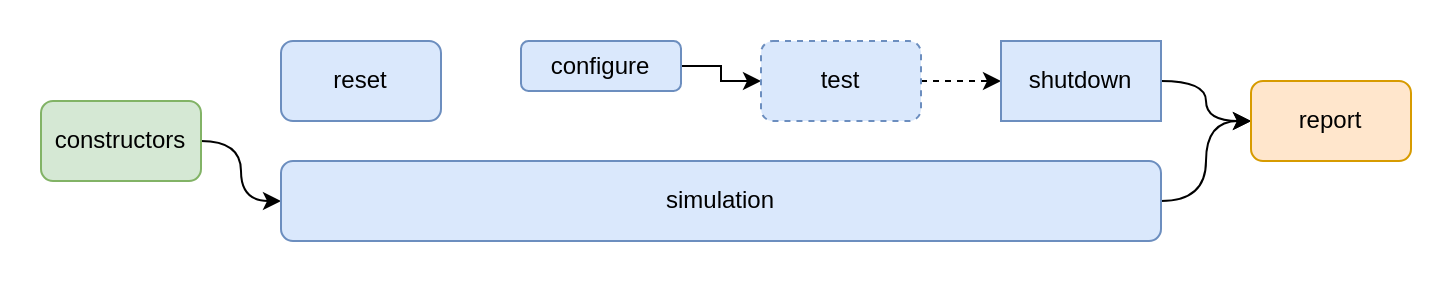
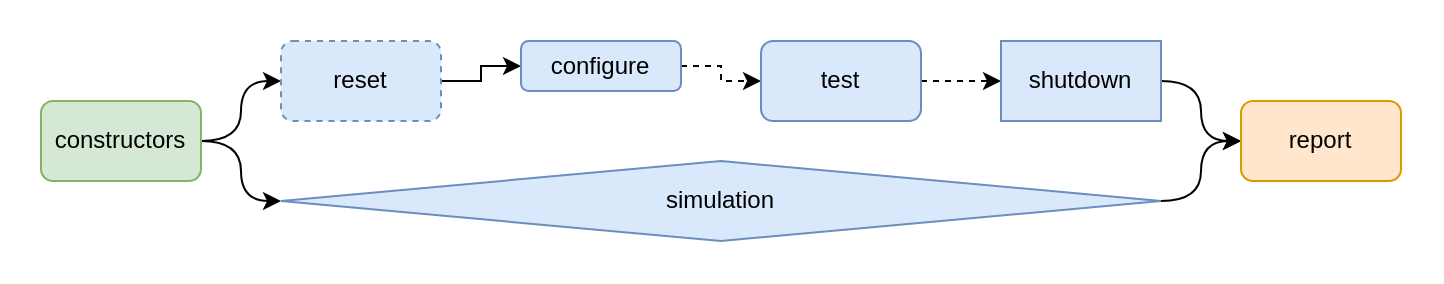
(721, 69) -> (721, 69)
none -> (481, 80)
(361, 81) -> (361, 81)
(841, 81) -> (841, 81)
none -> (241, 108)
(1331, 121) -> (1321, 141)
(721, 201) -> (721, 201)
